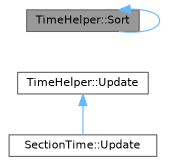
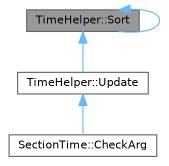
none -> (83, 58)
(83, 146) -> (83, 146)
